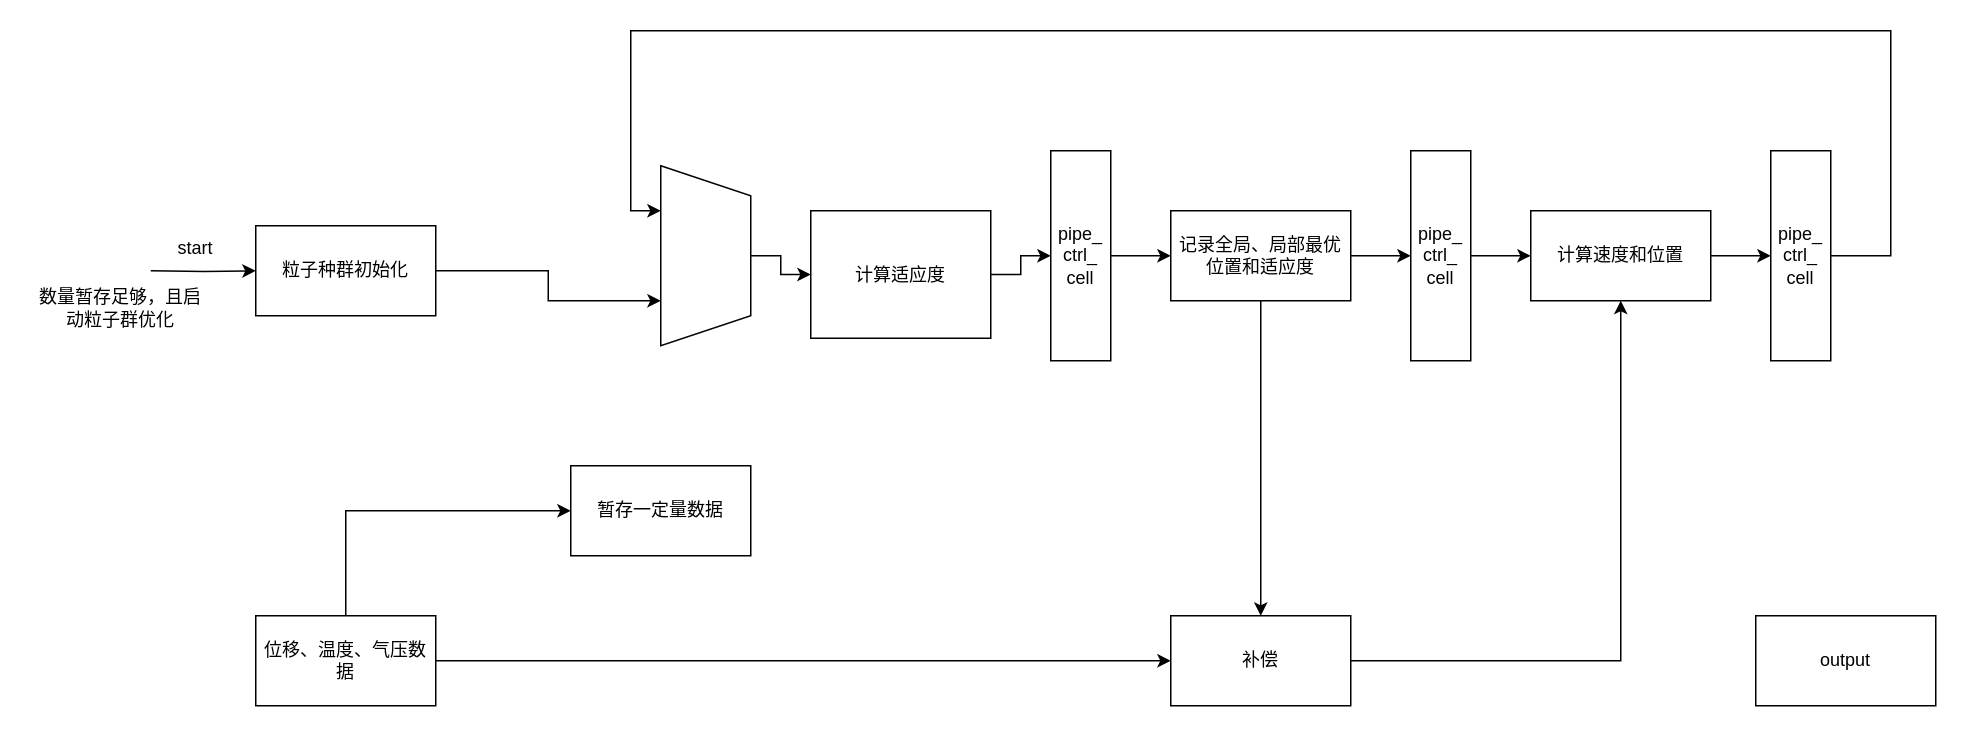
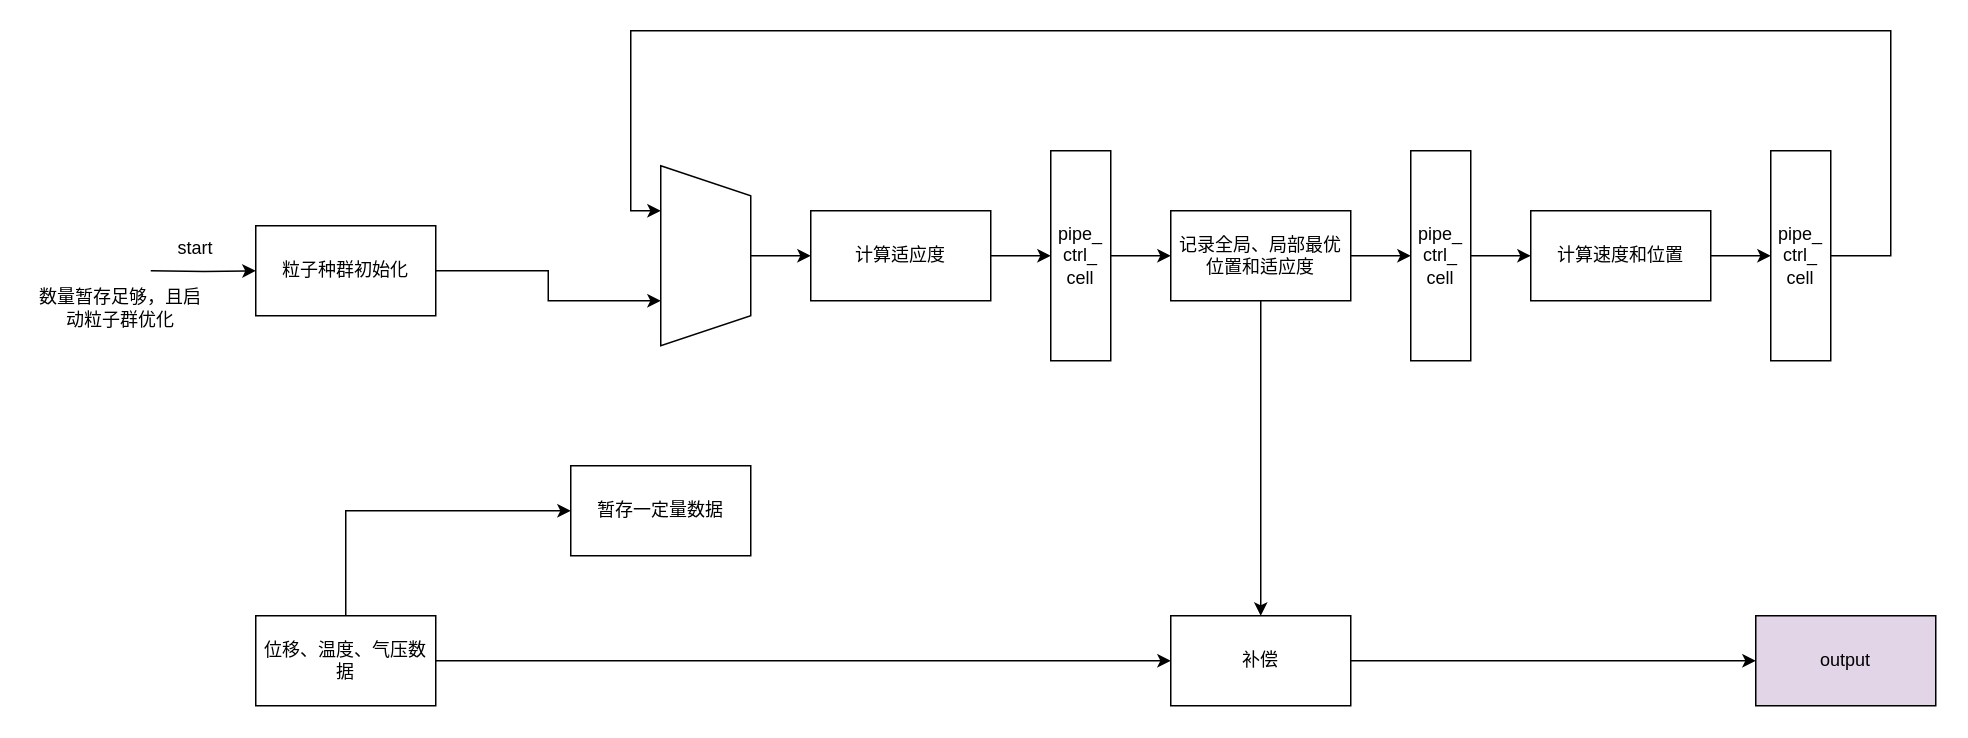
(901, 275) -> (901, 256)
(1621, 488) -> (1682, 661)
(1846, 661) -> (1846, 661)
